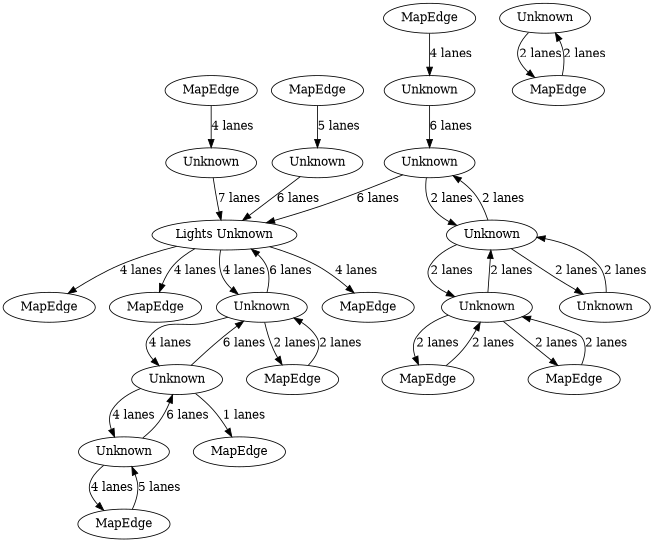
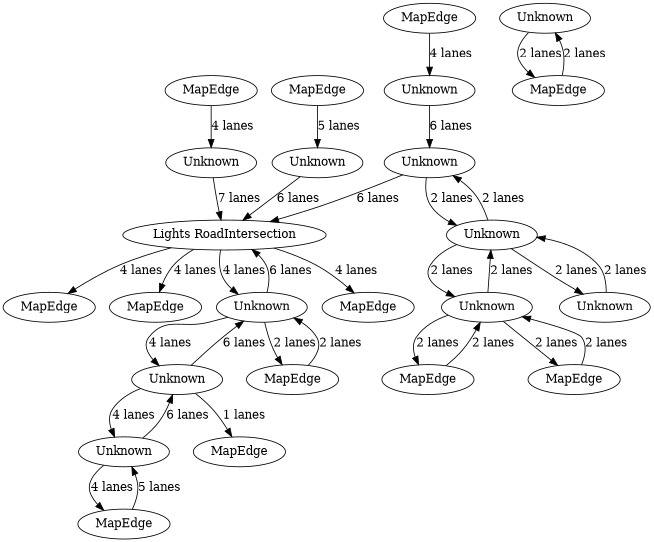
(224, 235) -> (224, 235)
